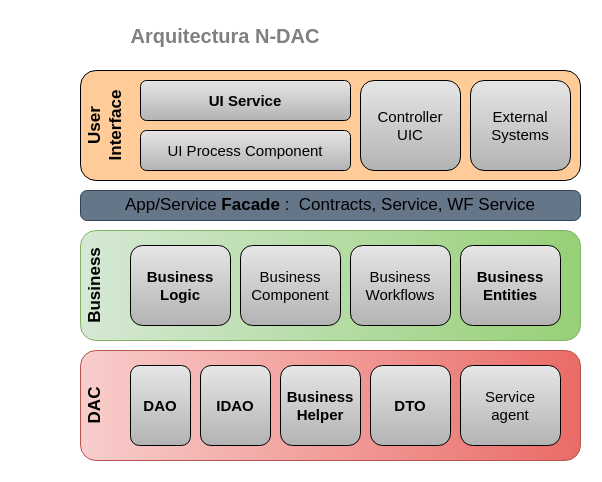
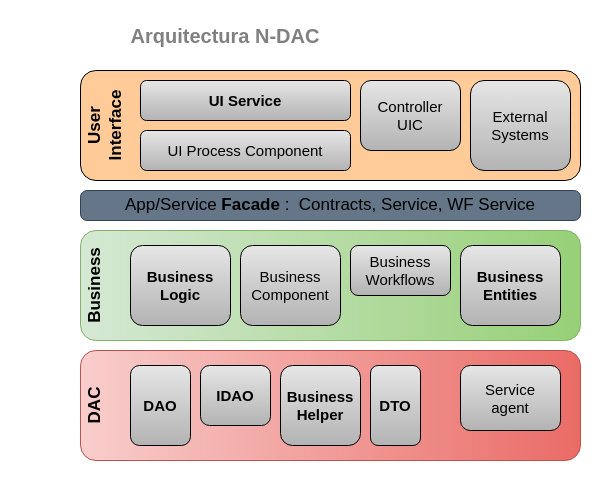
(411, 126) -> (411, 116)
(401, 286) -> (401, 271)
(236, 406) -> (236, 396)
(411, 406) -> (396, 406)
(511, 406) -> (511, 398)
